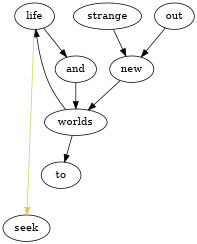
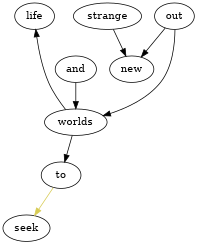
(53, 40) -> none
(107, 93) -> (159, 84)
(31, 118) -> (46, 198)
